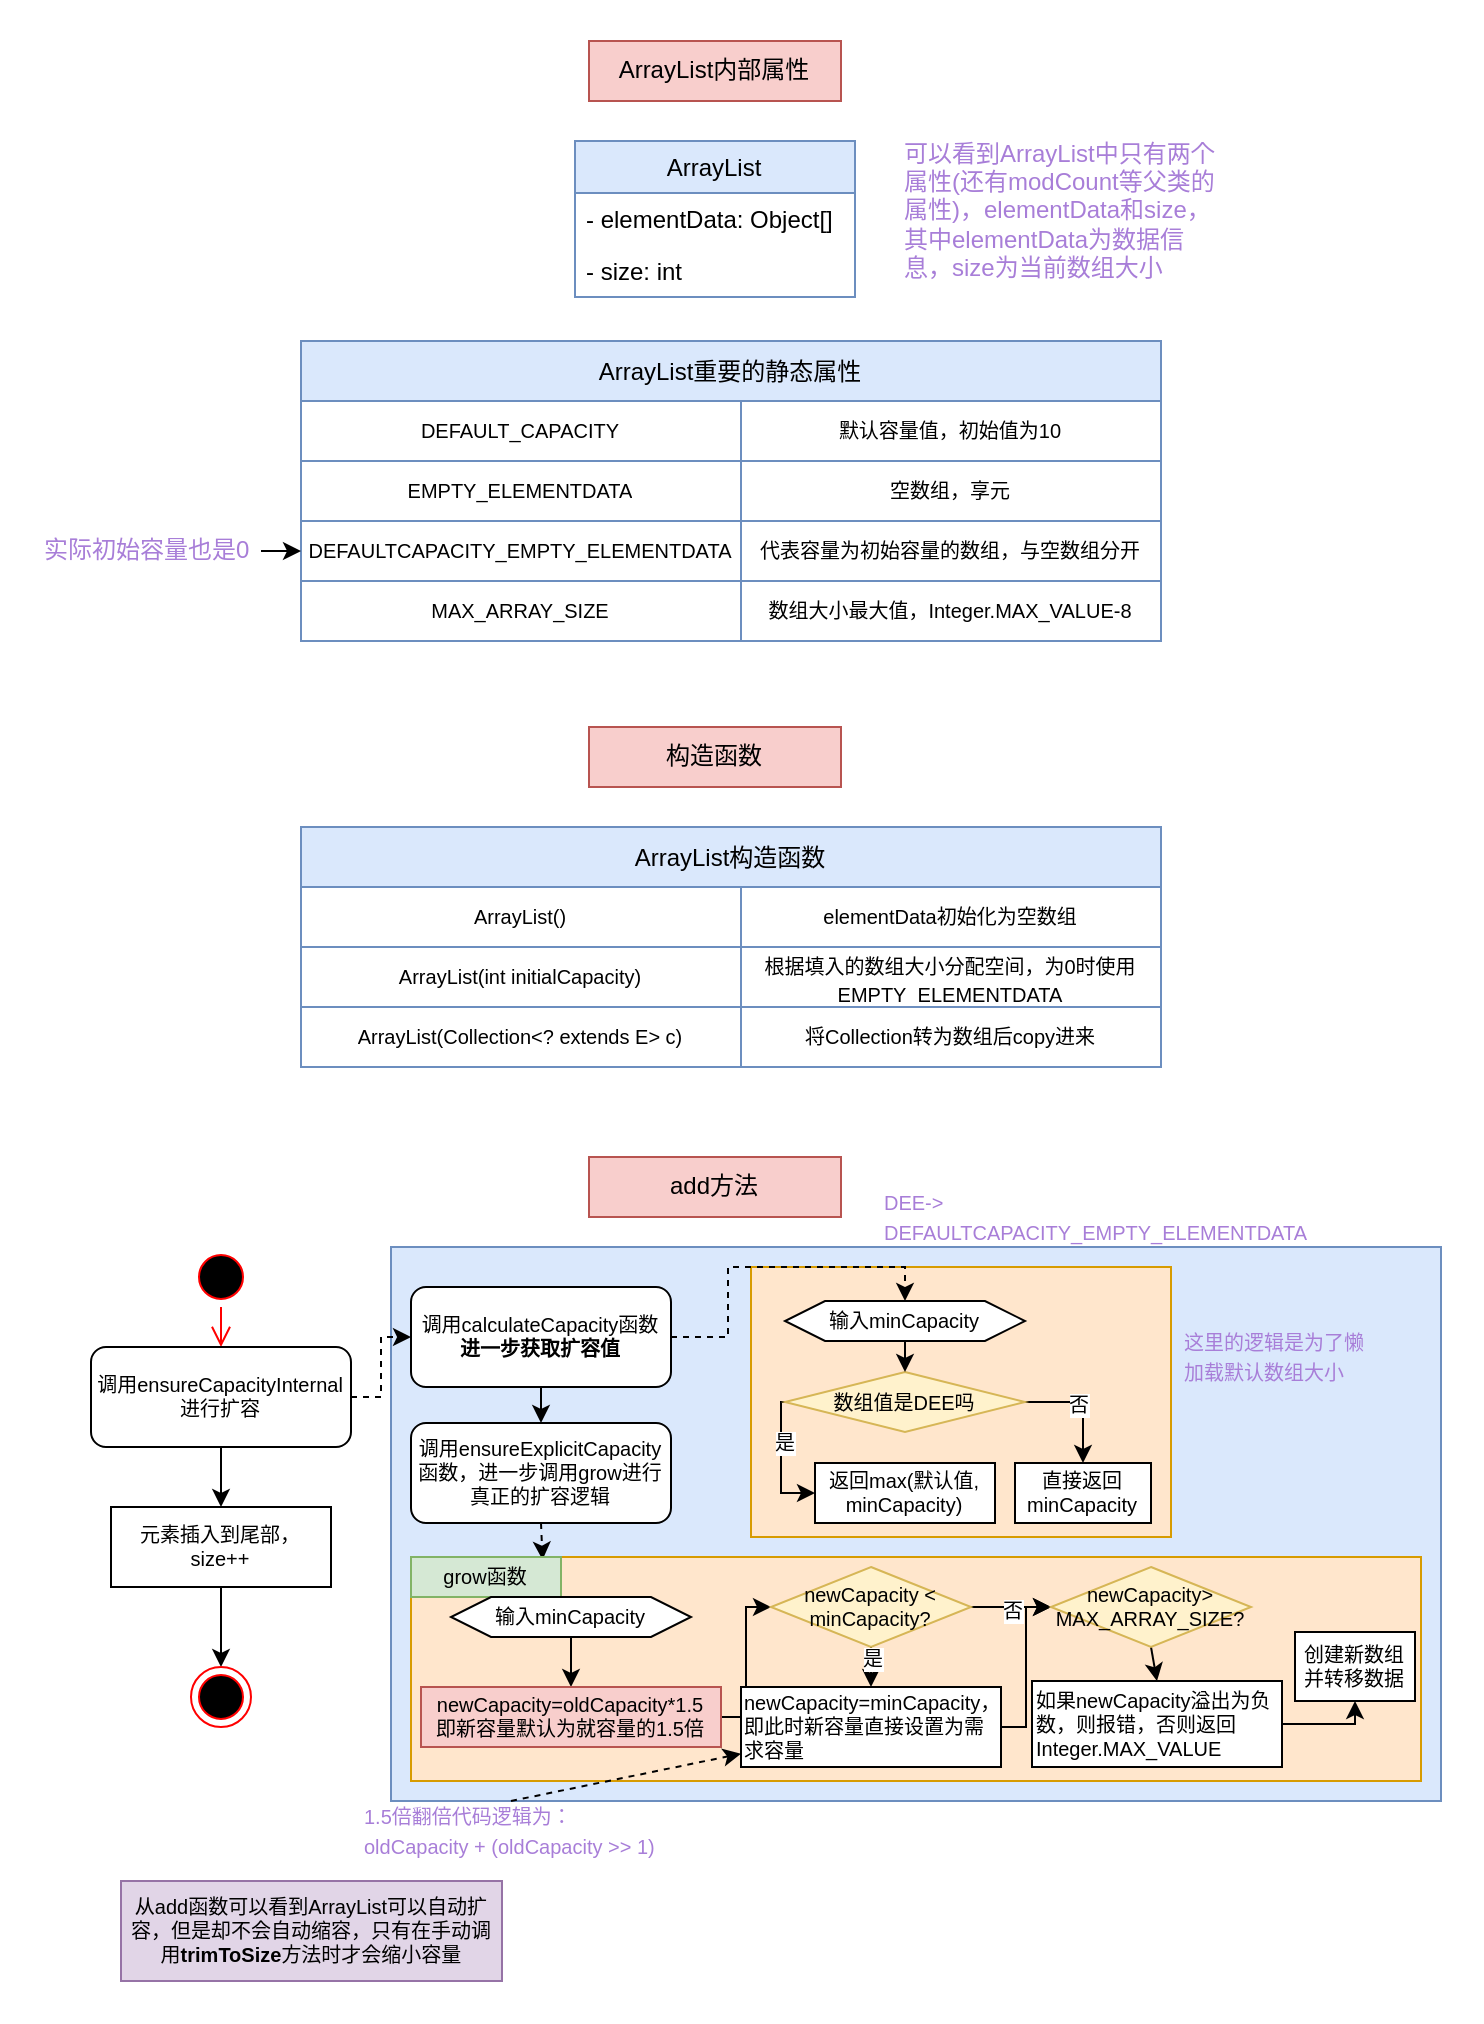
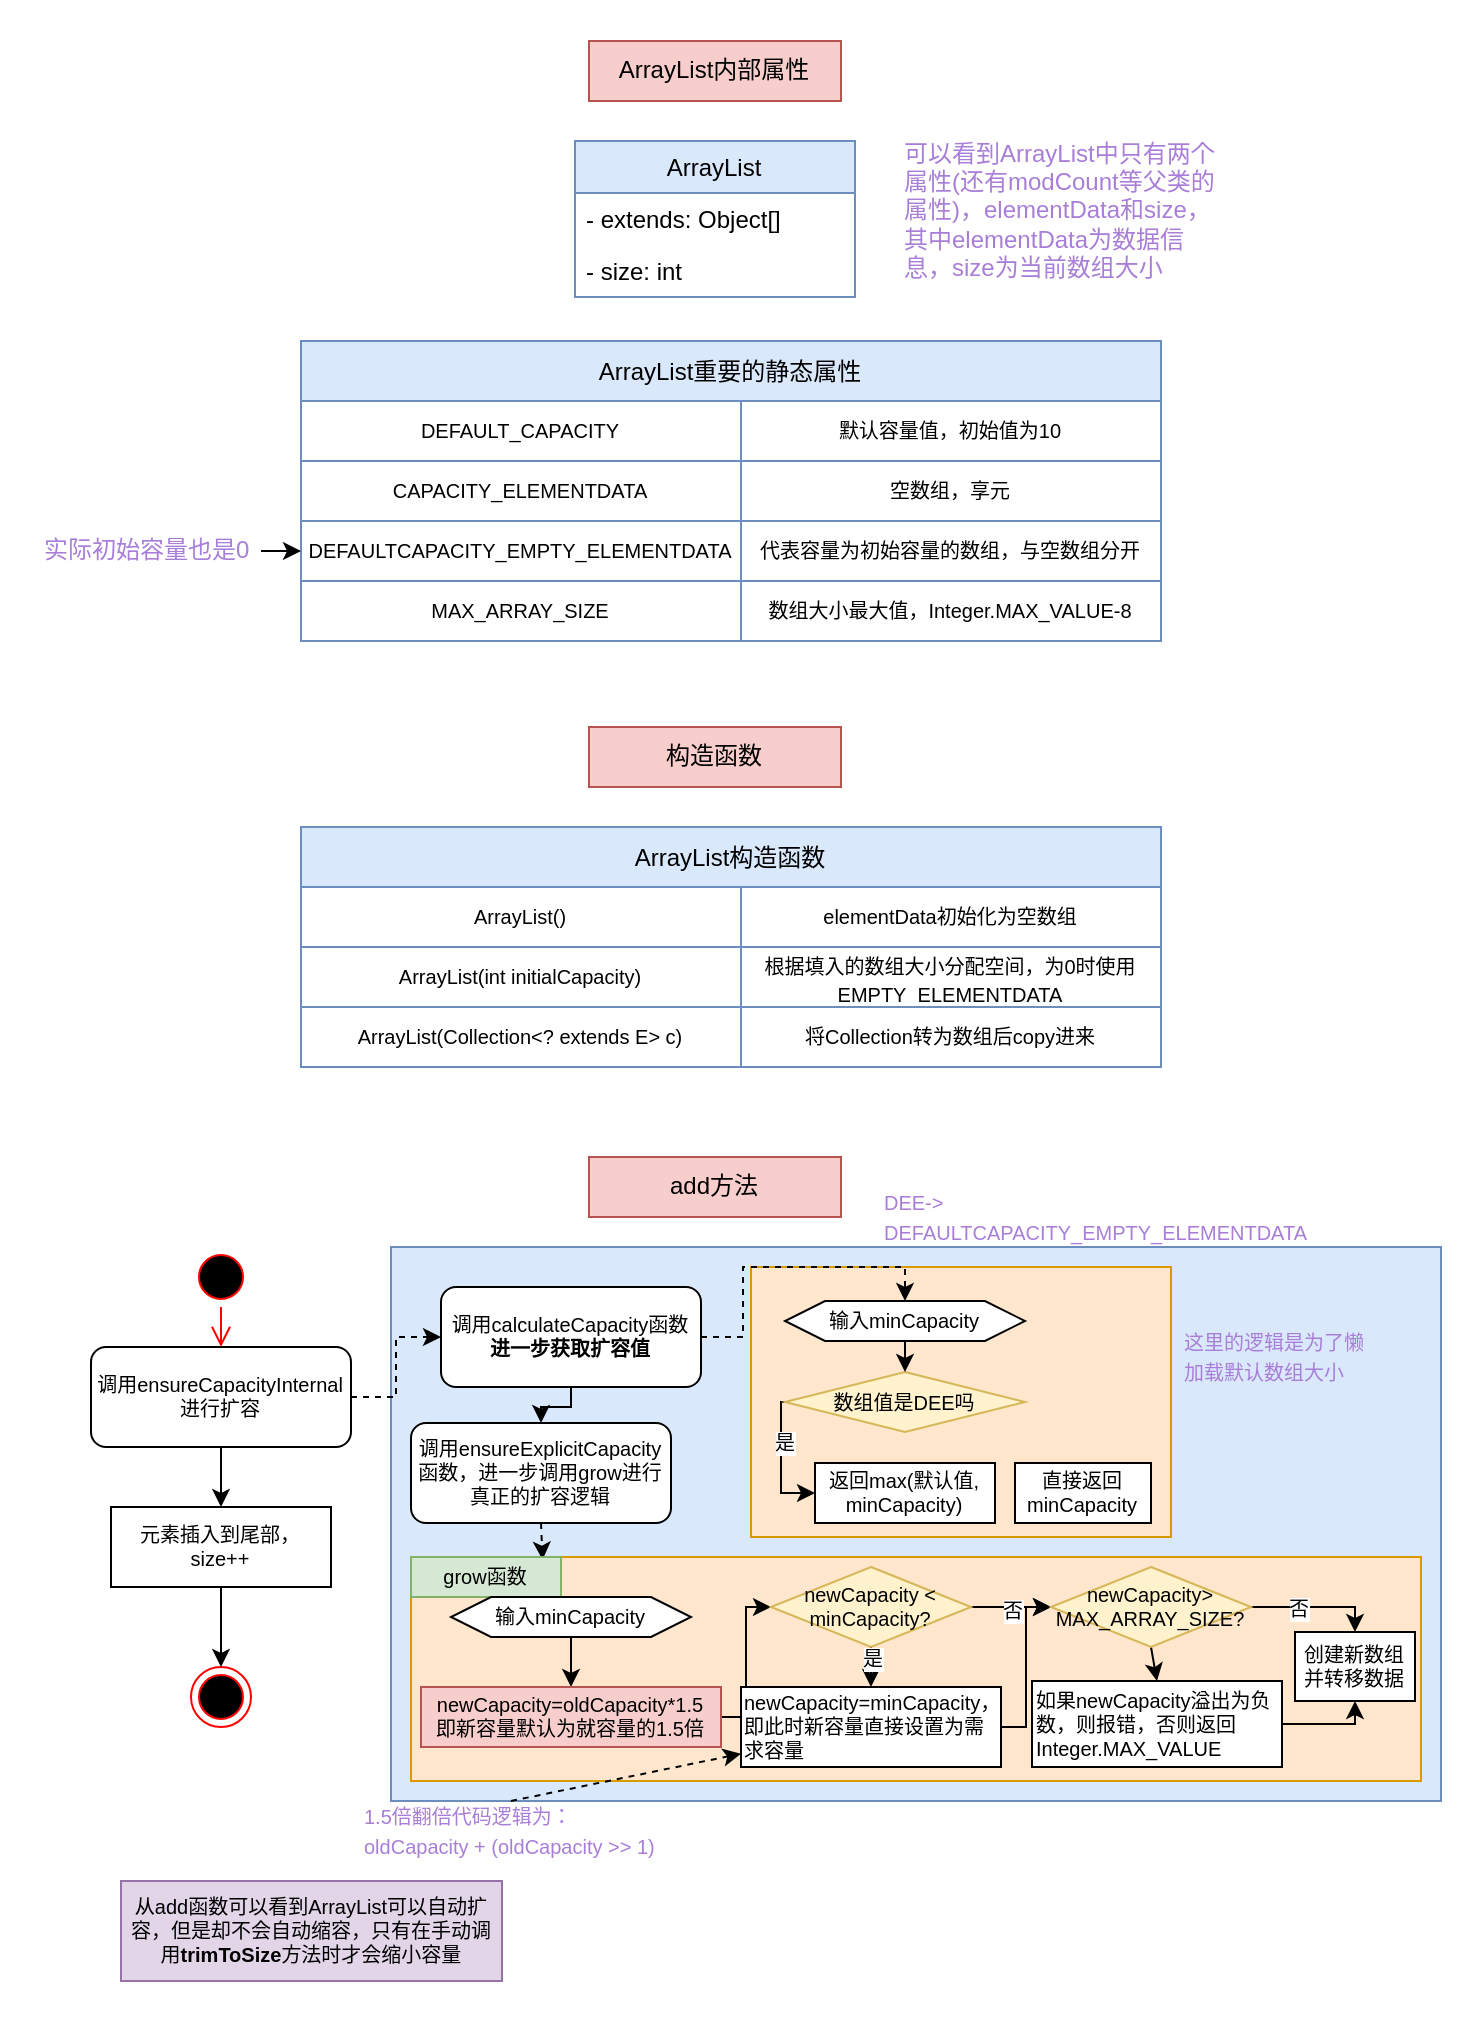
(728, 220) -> (704, 220)
(521, 491) -> (521, 491)
(541, 1337) -> (571, 1337)
(1078, 1402) -> none
none -> (1309, 1607)
